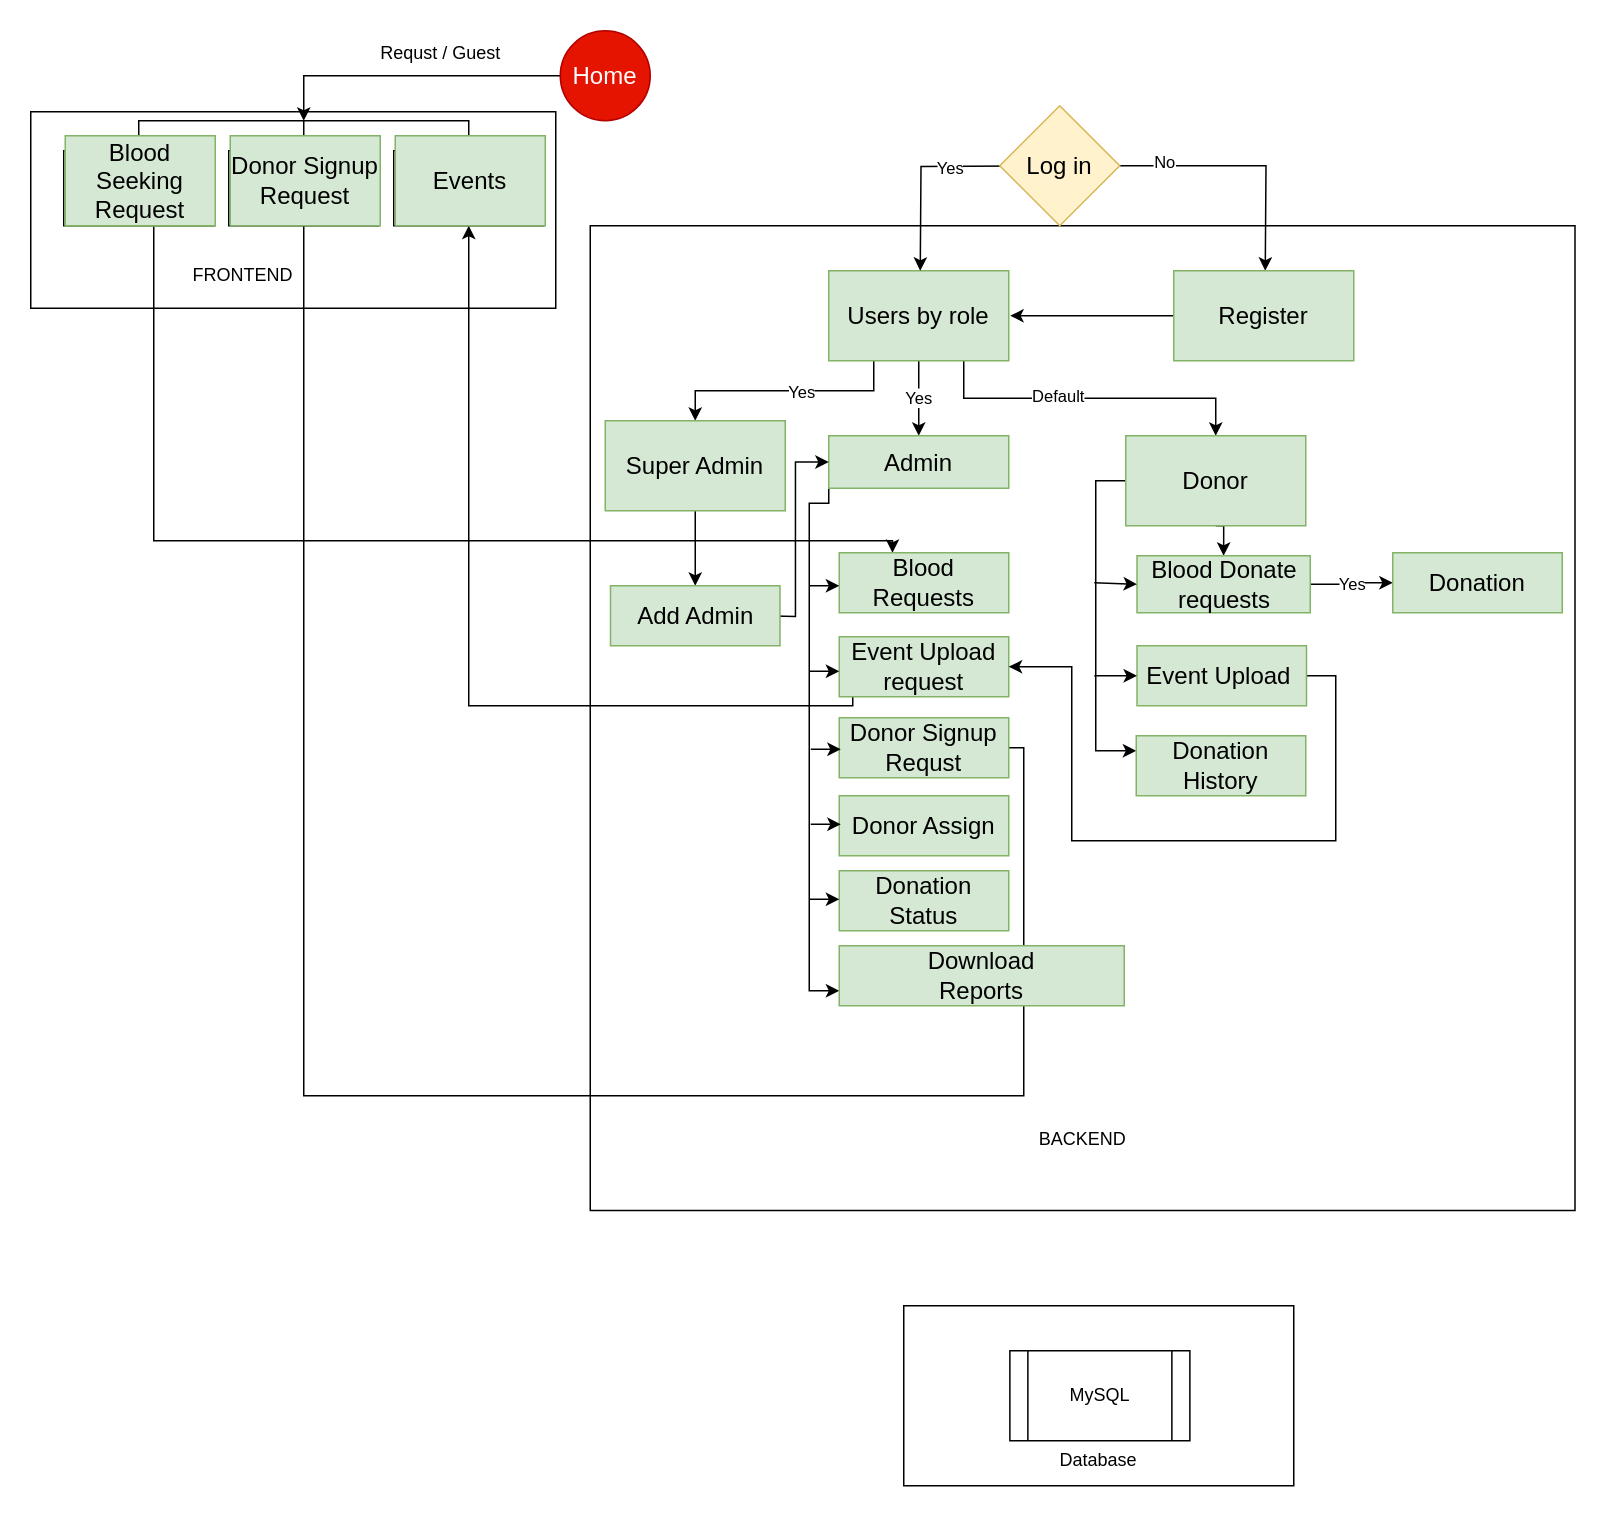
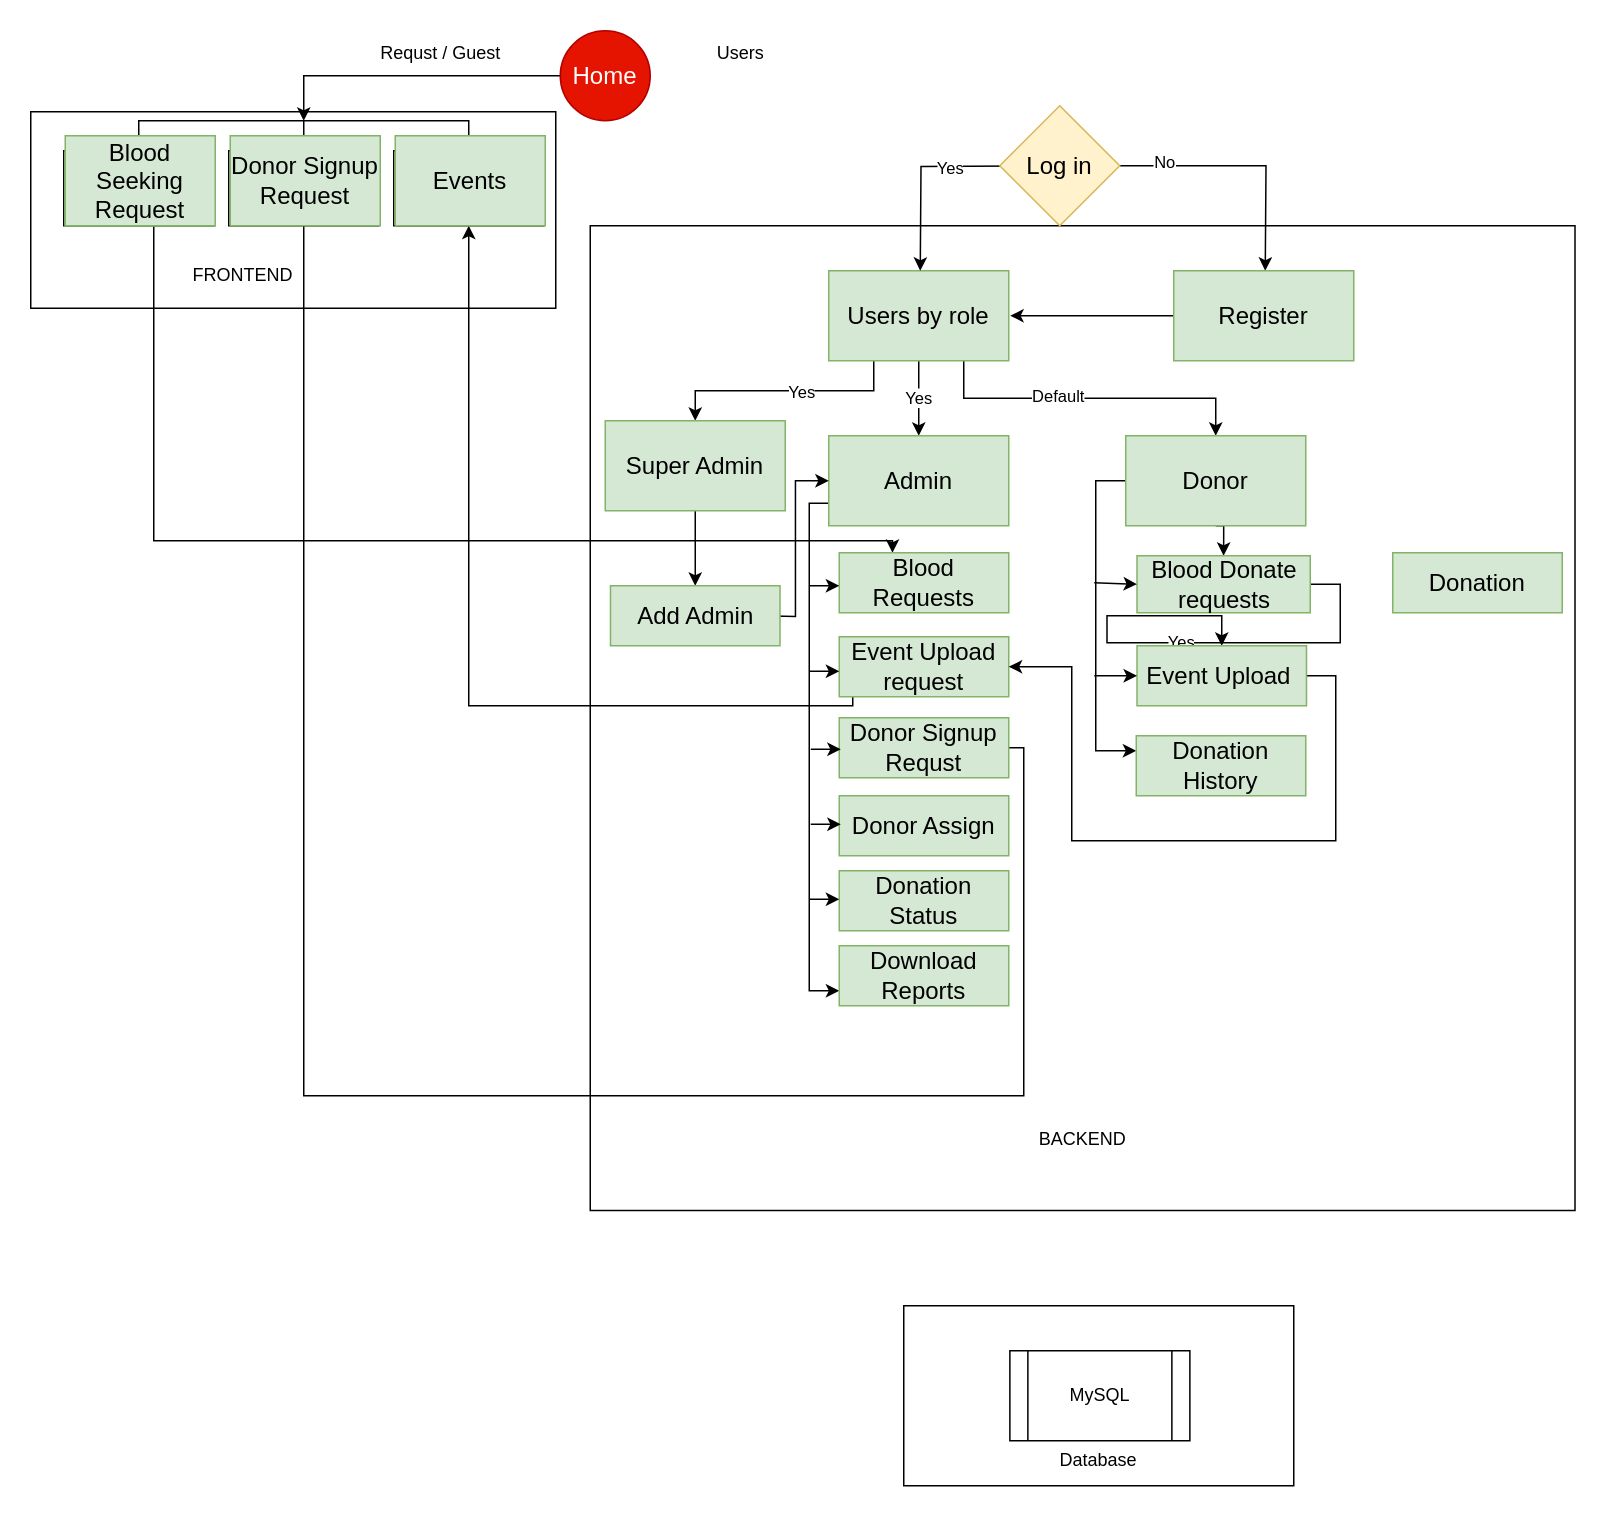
none -> (740, 53)
(919, 462) -> (919, 481)
(1360, 583) -> (1174, 643)
(982, 976) -> (924, 976)
